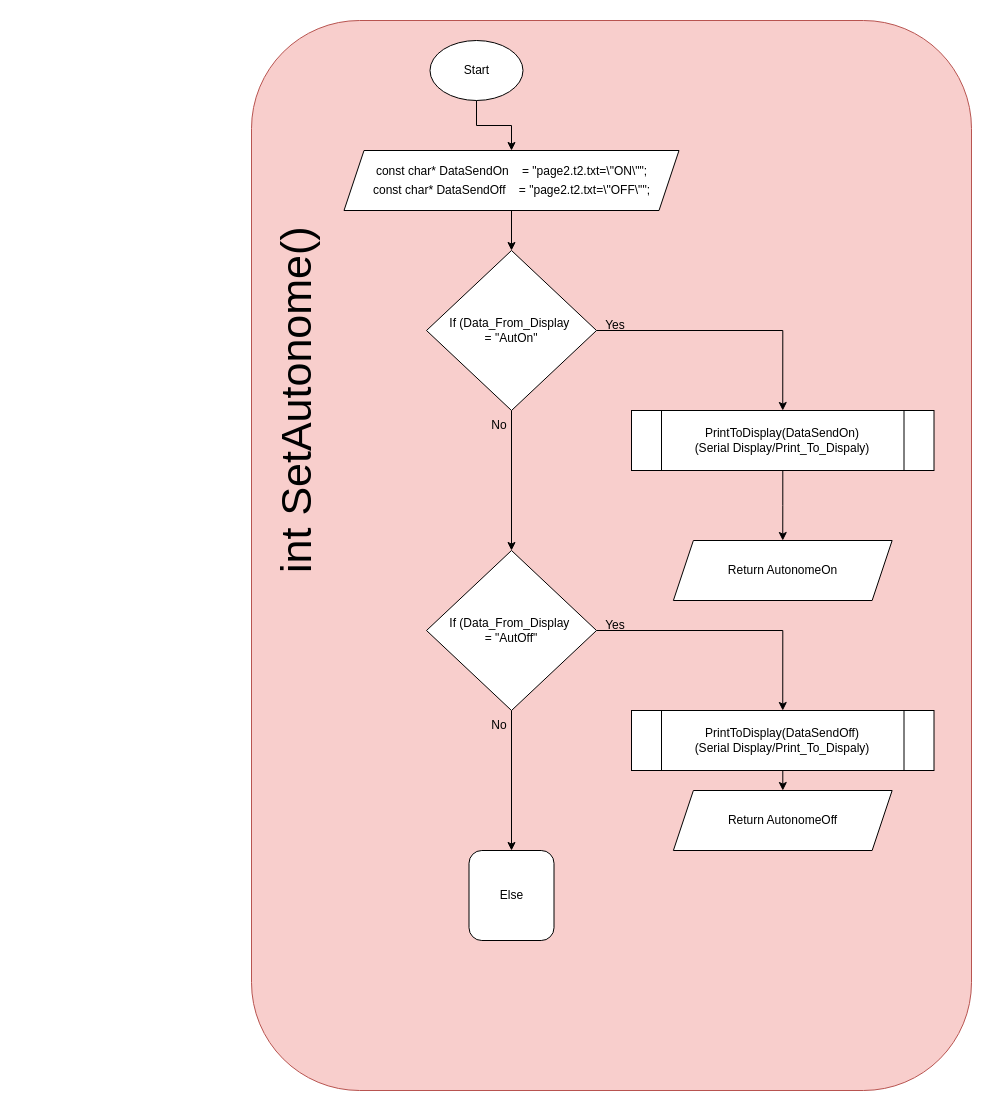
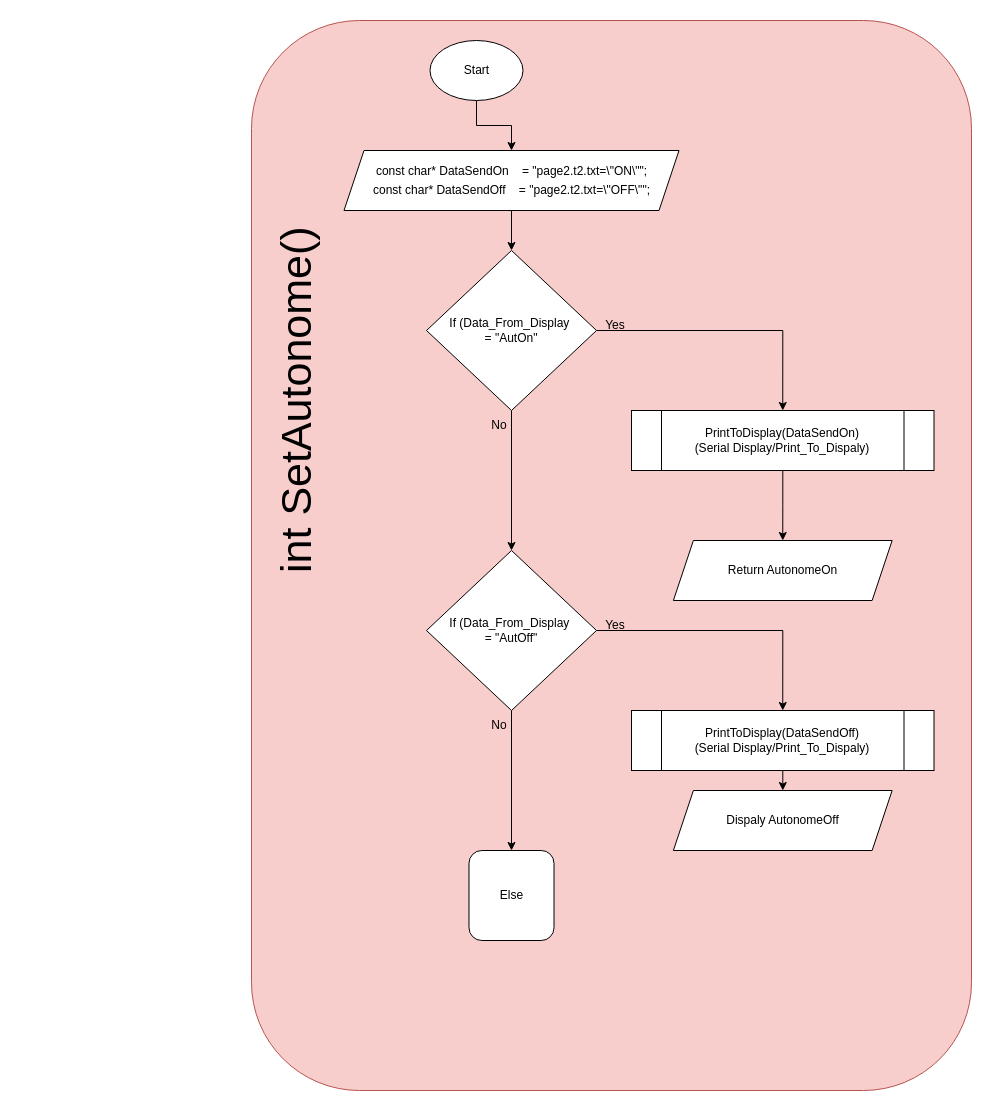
(783, 821) -> (783, 821)
